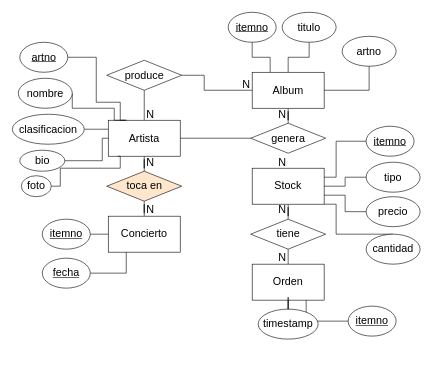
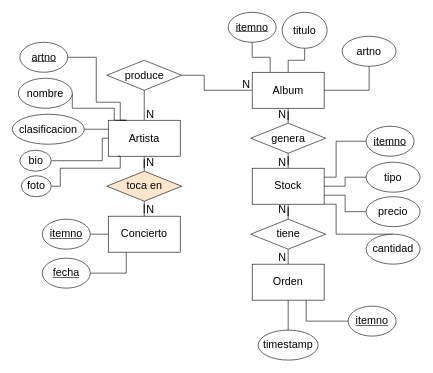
(309, 27) -> (305, 30)
(216, 138) -> (288, 161)
(42, 161) -> (36, 161)
(288, 324) -> (288, 345)
